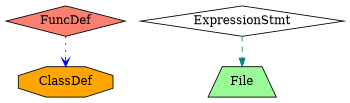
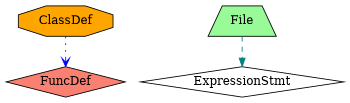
(66, 47) -> (66, 47)
(242, 47) -> (242, 47)
